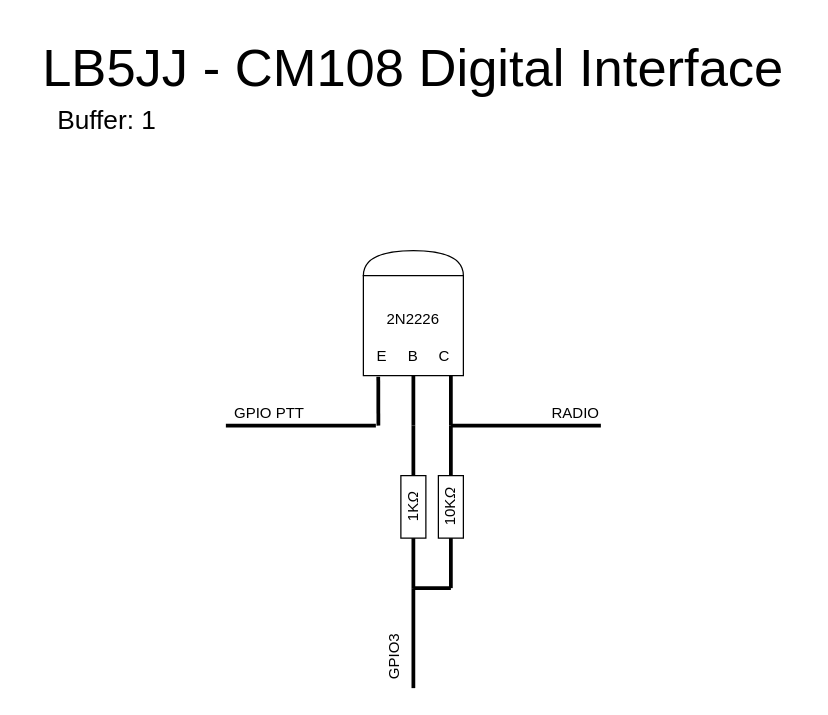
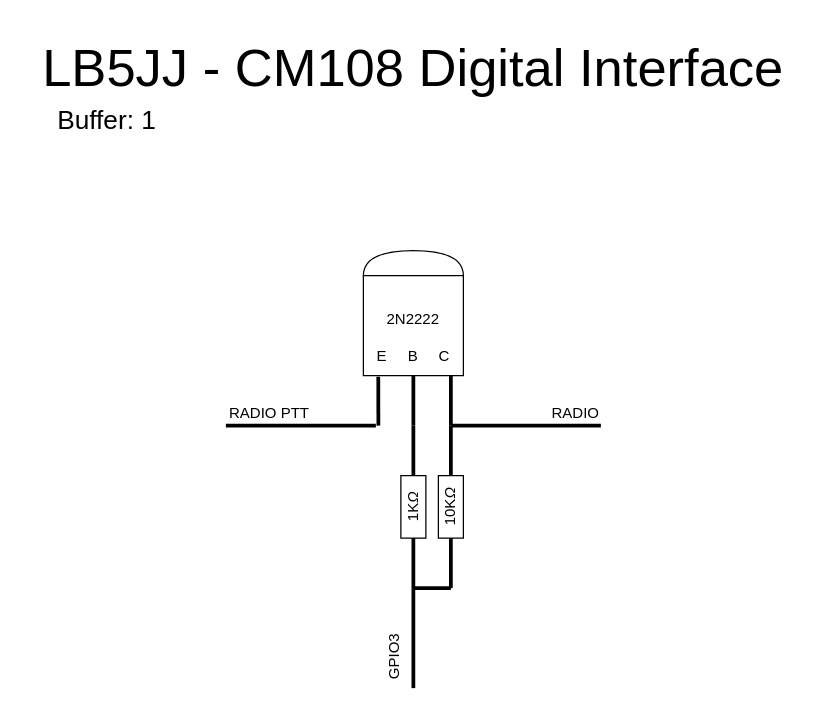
(413, 319) -> (413, 319)
(269, 413) -> (269, 413)
